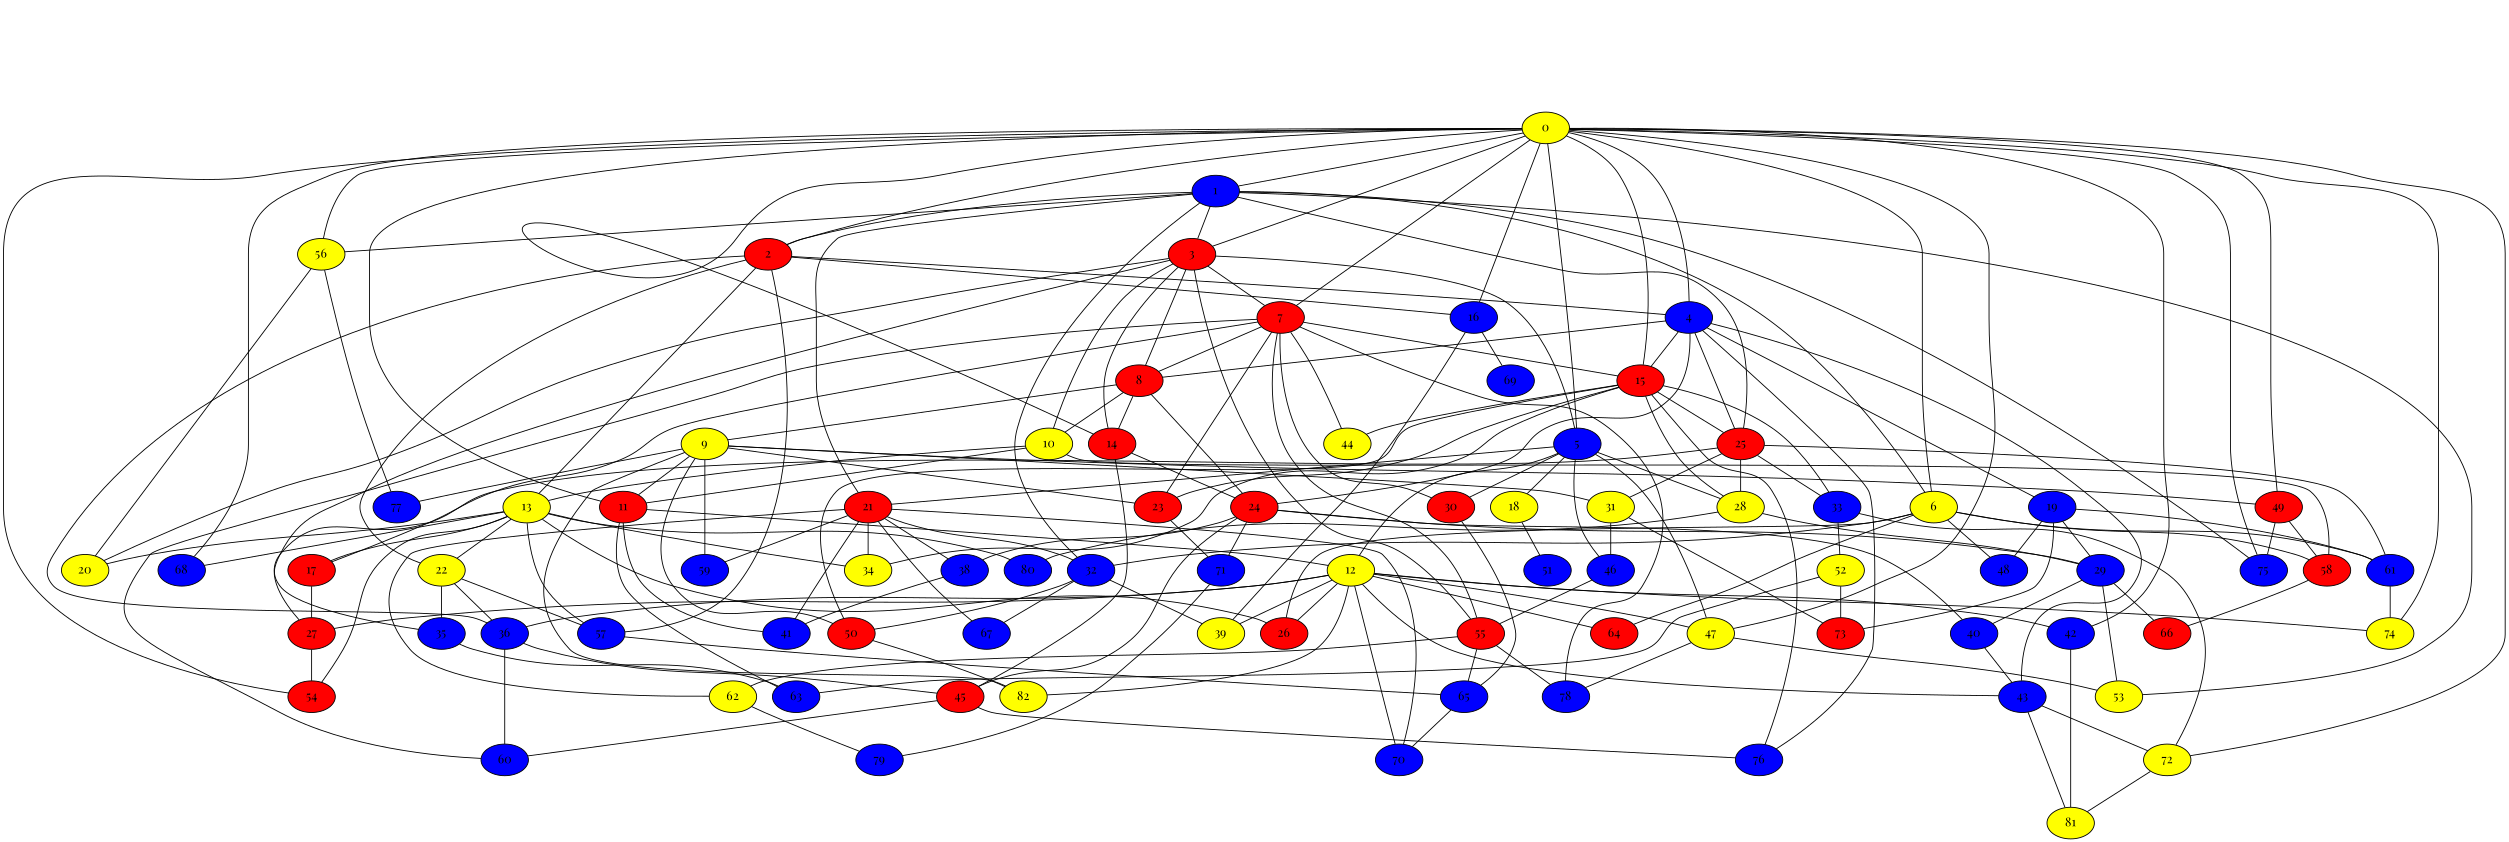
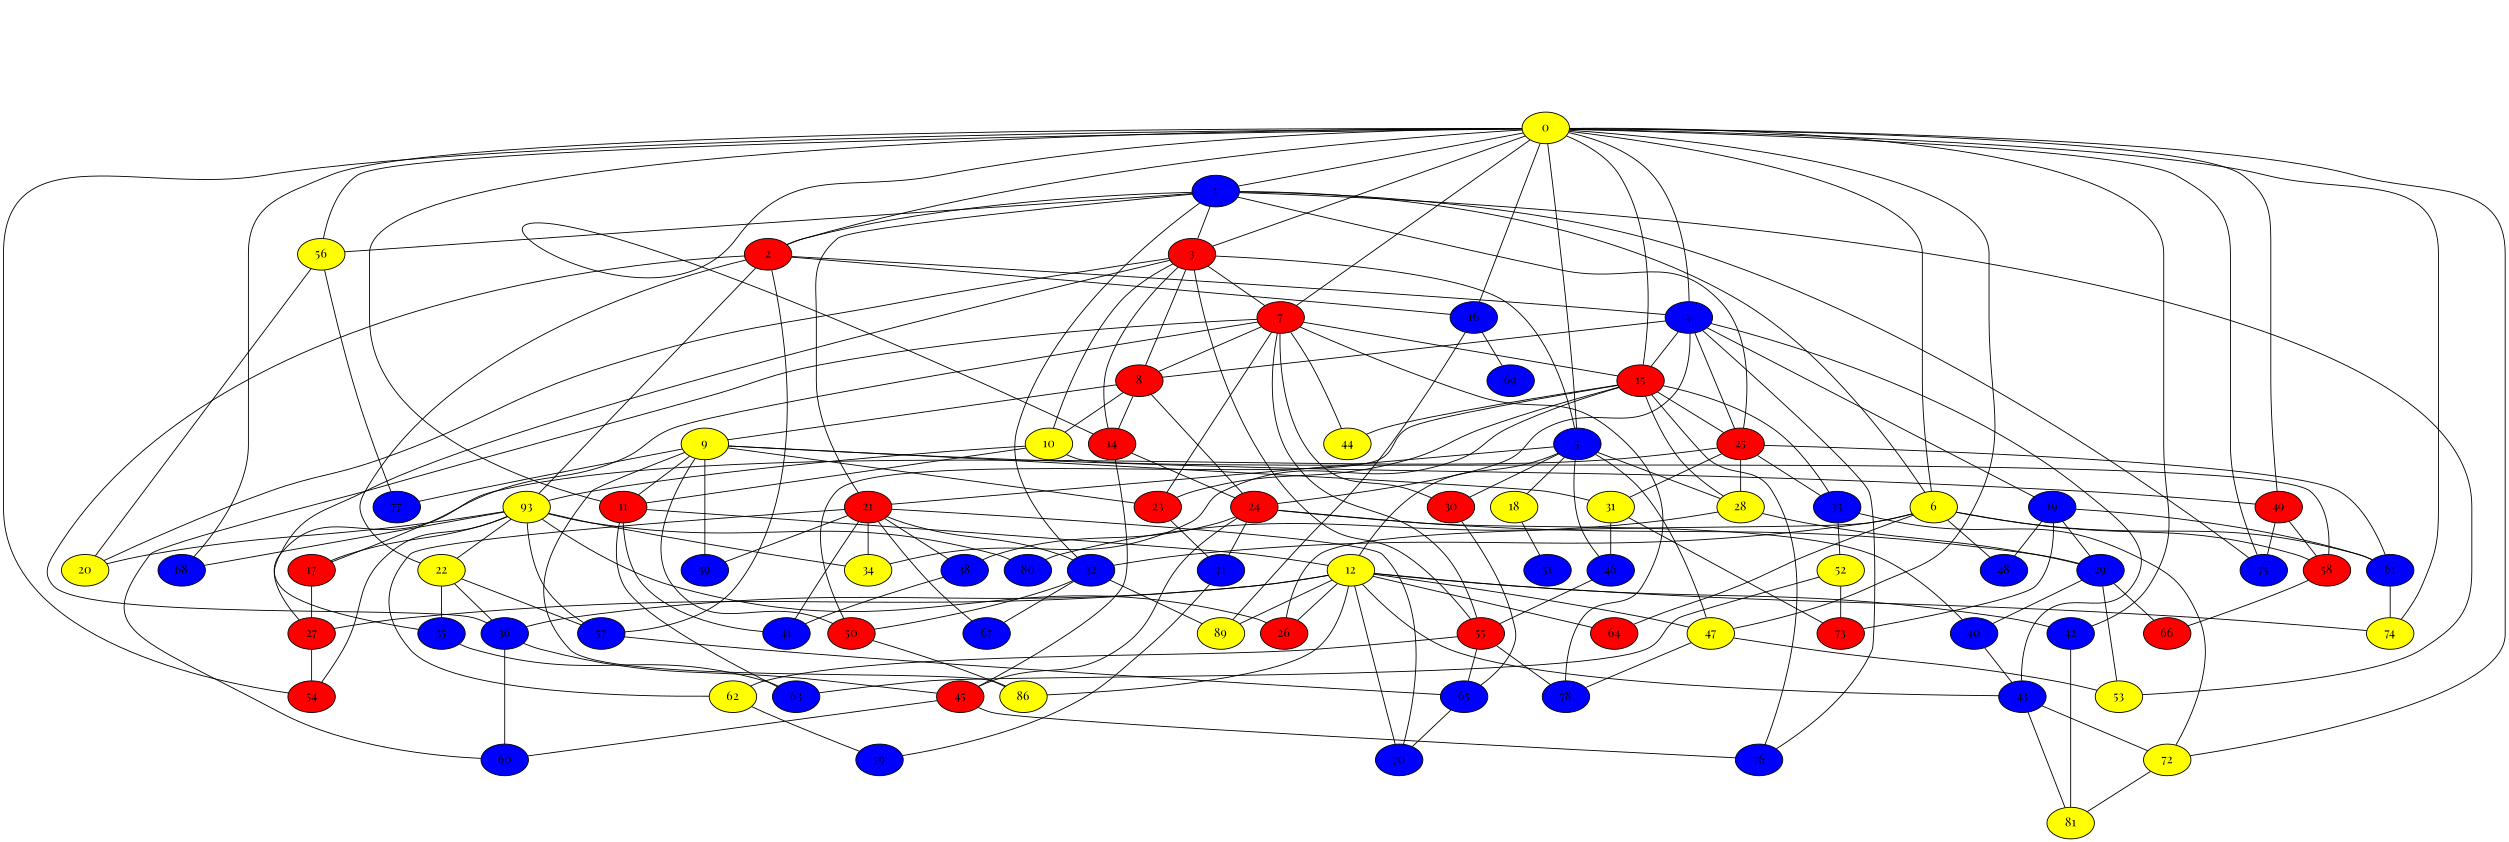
(527, 507) -> (527, 507)
(1221, 633) -> (1221, 633)
(1023, 697) -> (1023, 697)
